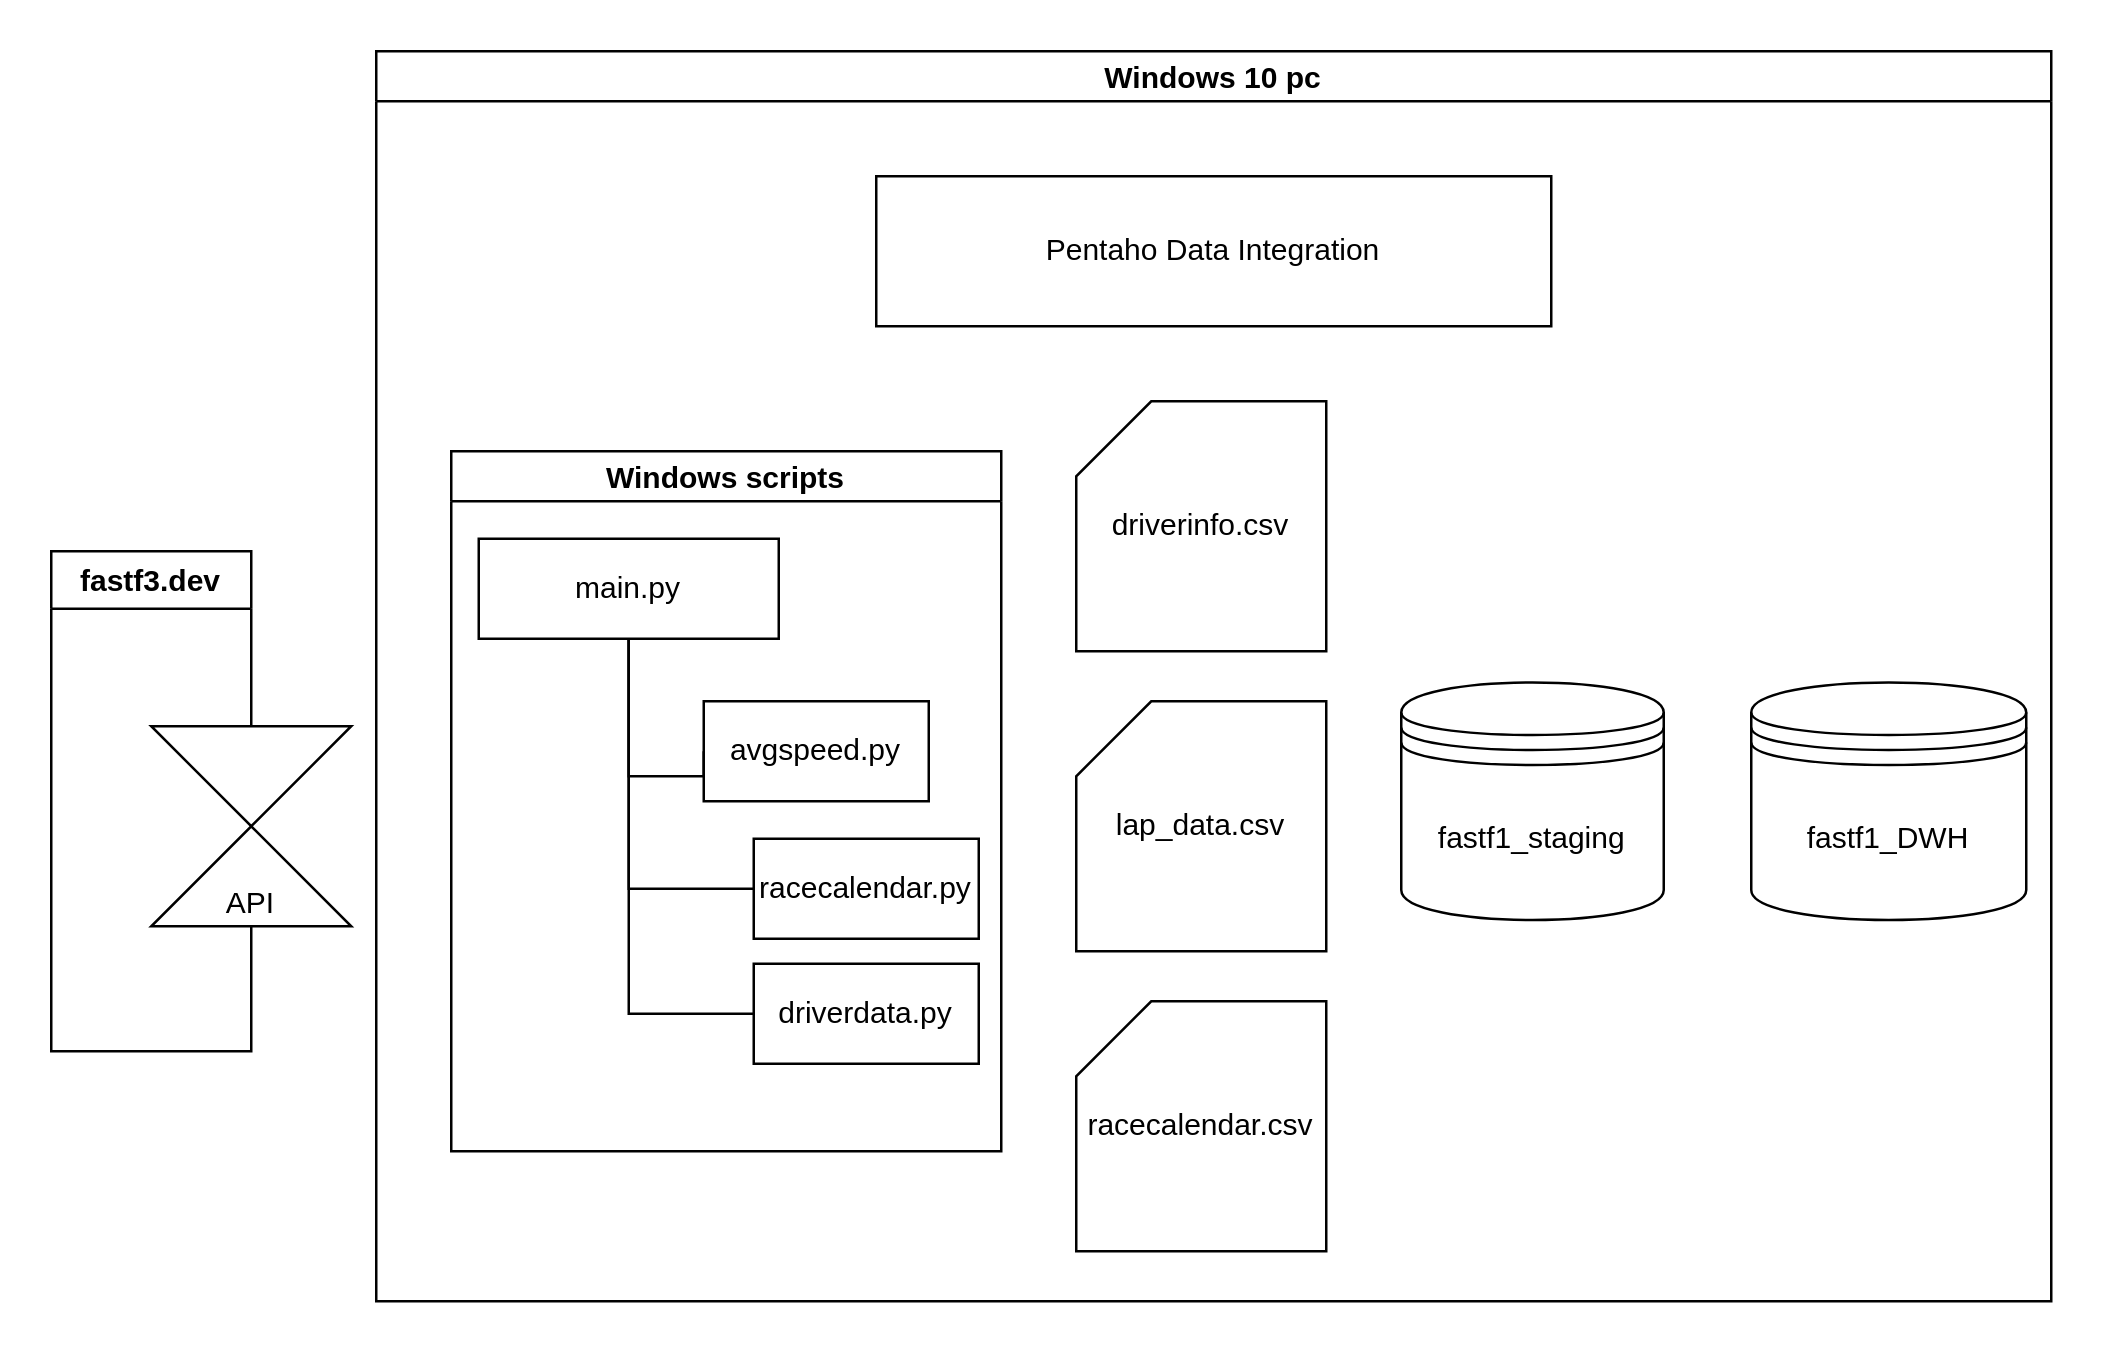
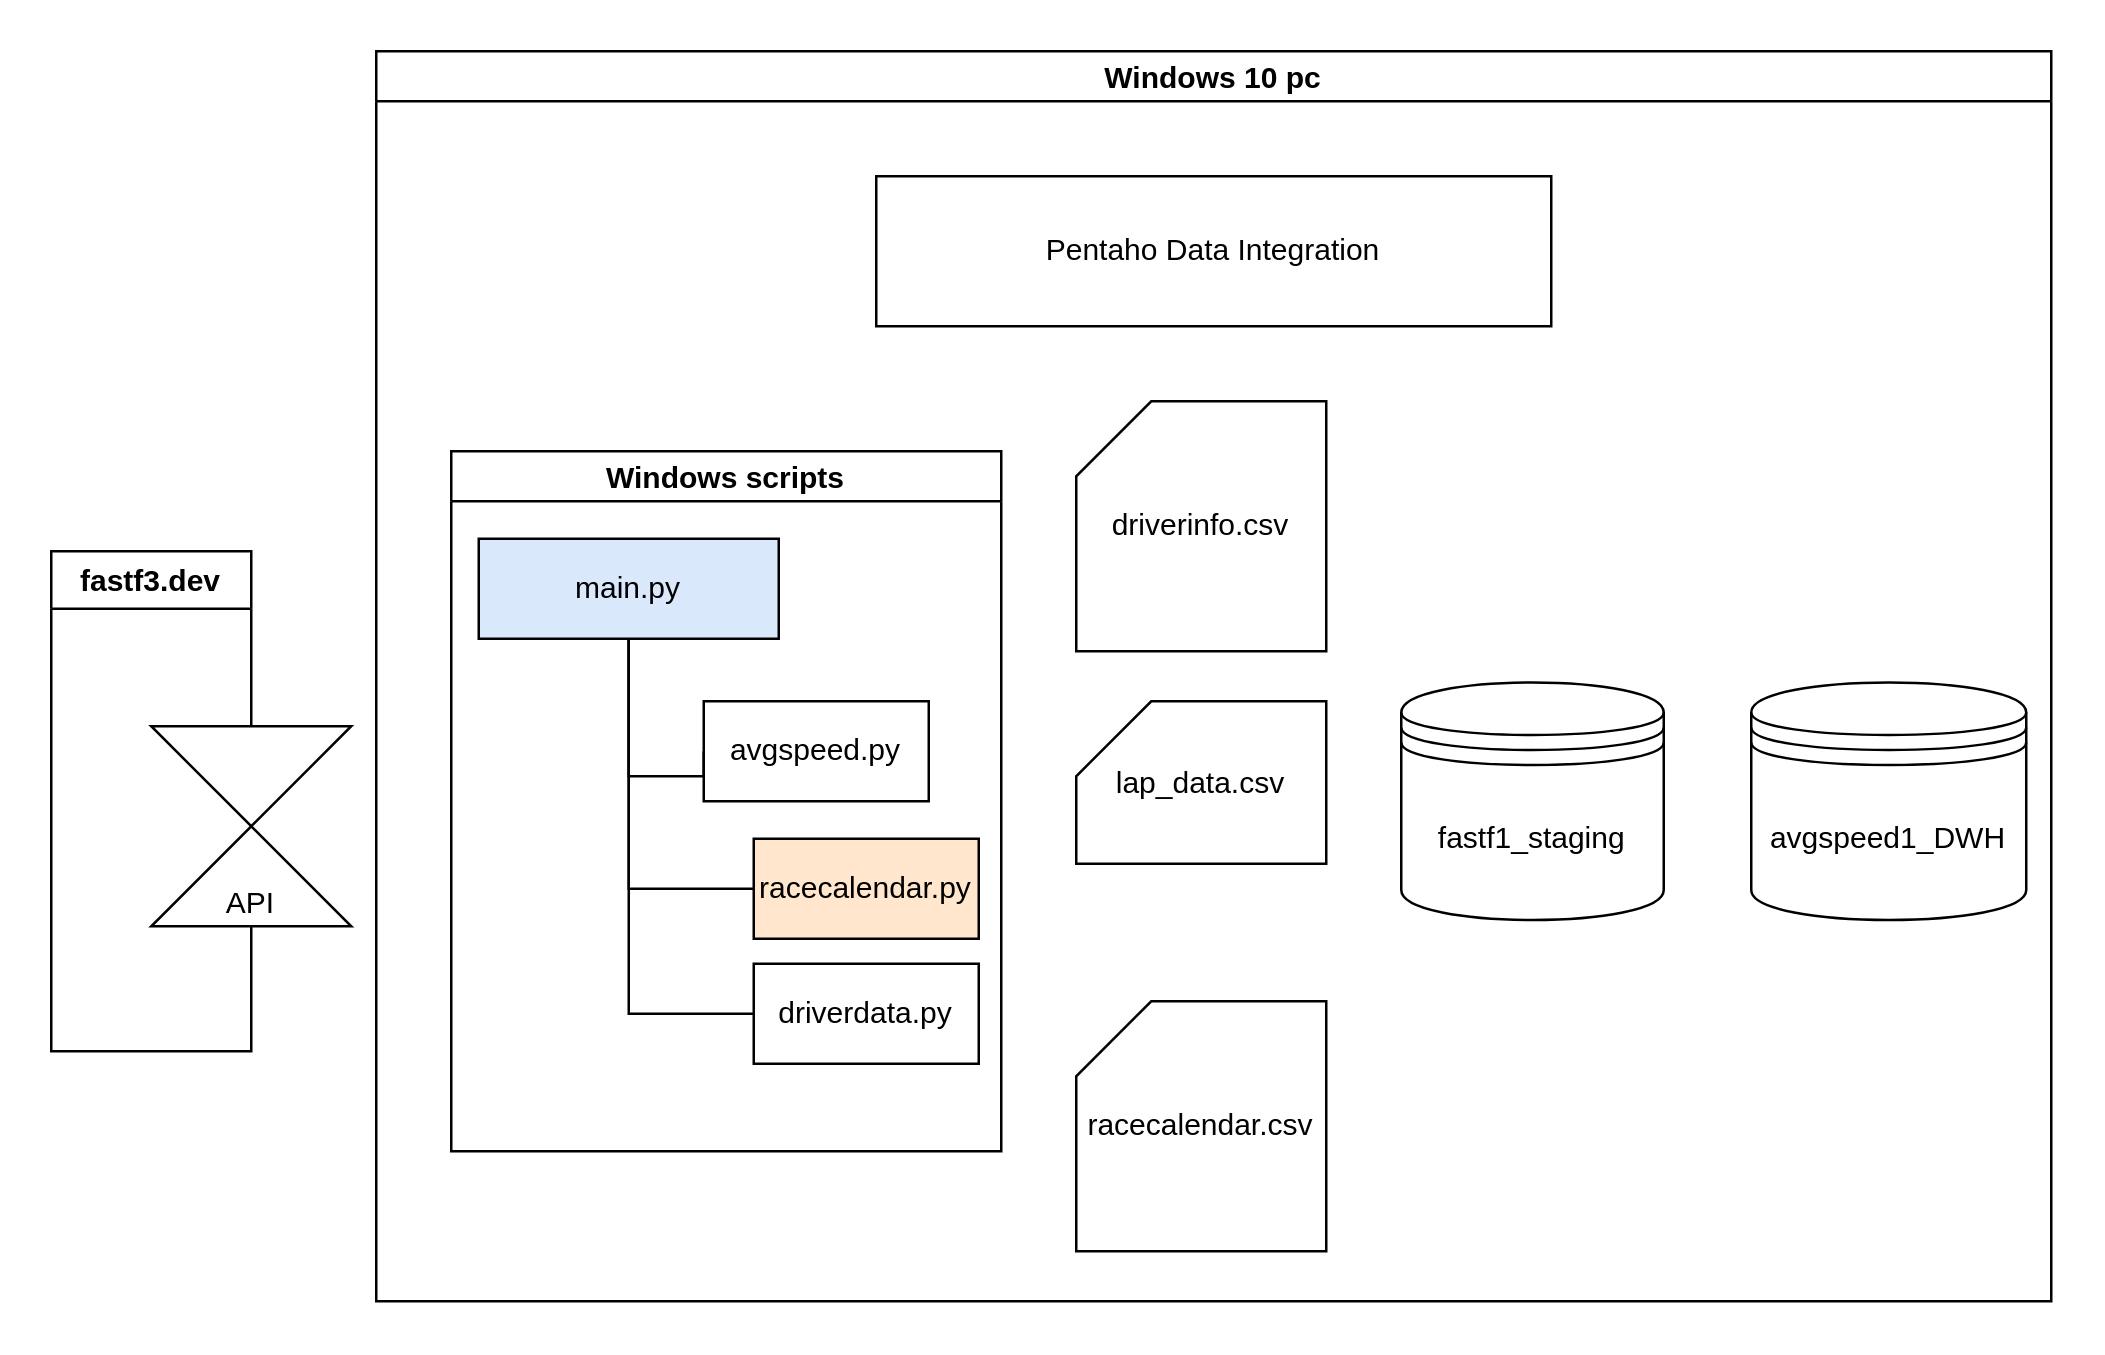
(629, 589) -> (629, 589)
(1201, 826) -> (1201, 783)
(1889, 839) -> (1889, 839)
(866, 889) -> (866, 889)
